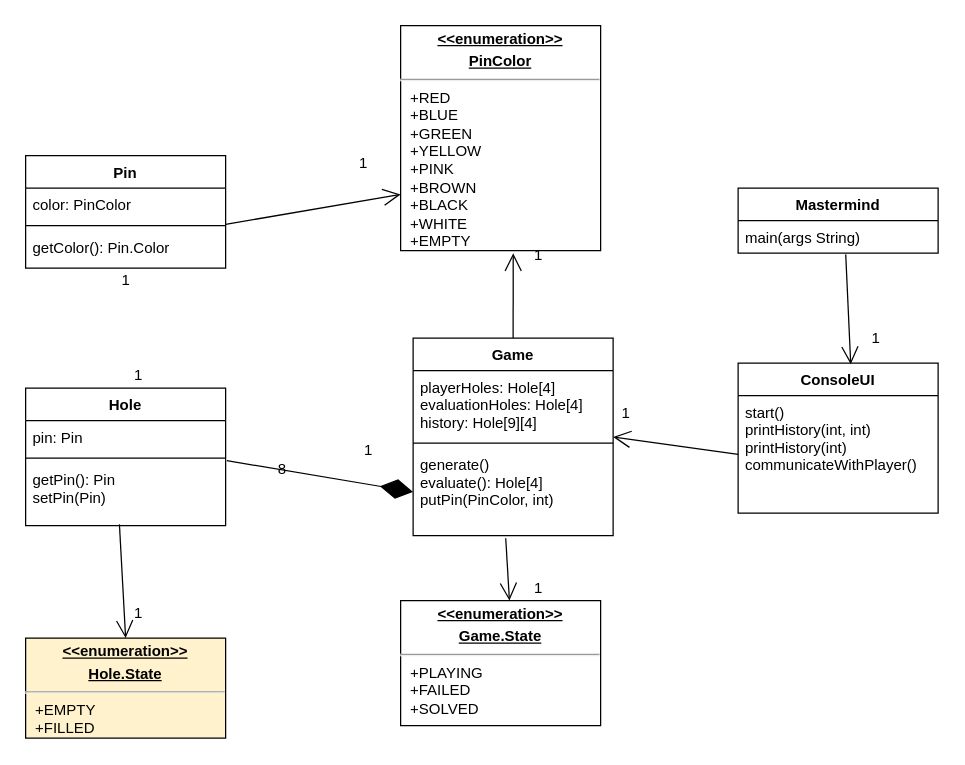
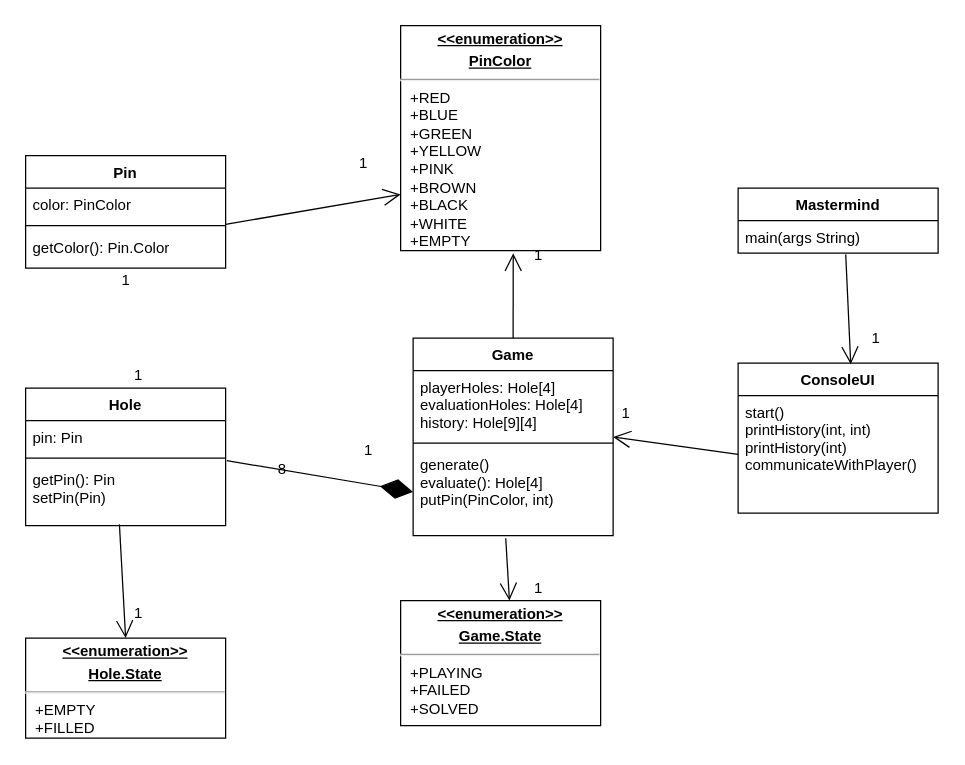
(126, 688) -> (126, 688)
